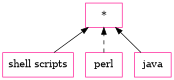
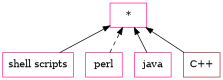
none -> (202, 65)
